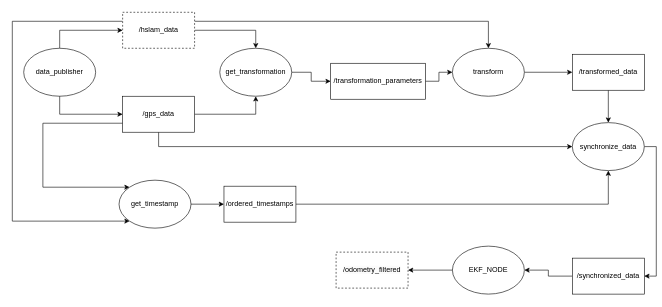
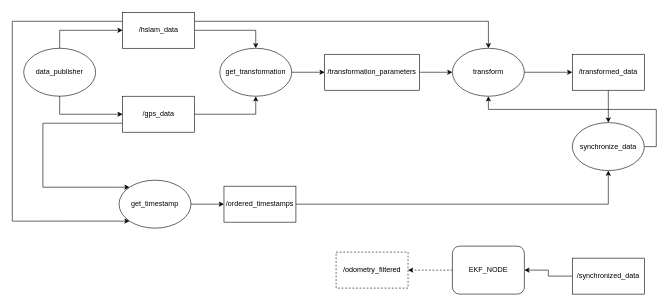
(159, 30) -> (159, 30)
(378, 81) -> (372, 72)
(357, 147) -> none
(432, 270) -> (432, 270)
(489, 270) -> (489, 270)
(650, 276) -> (569, 110)
